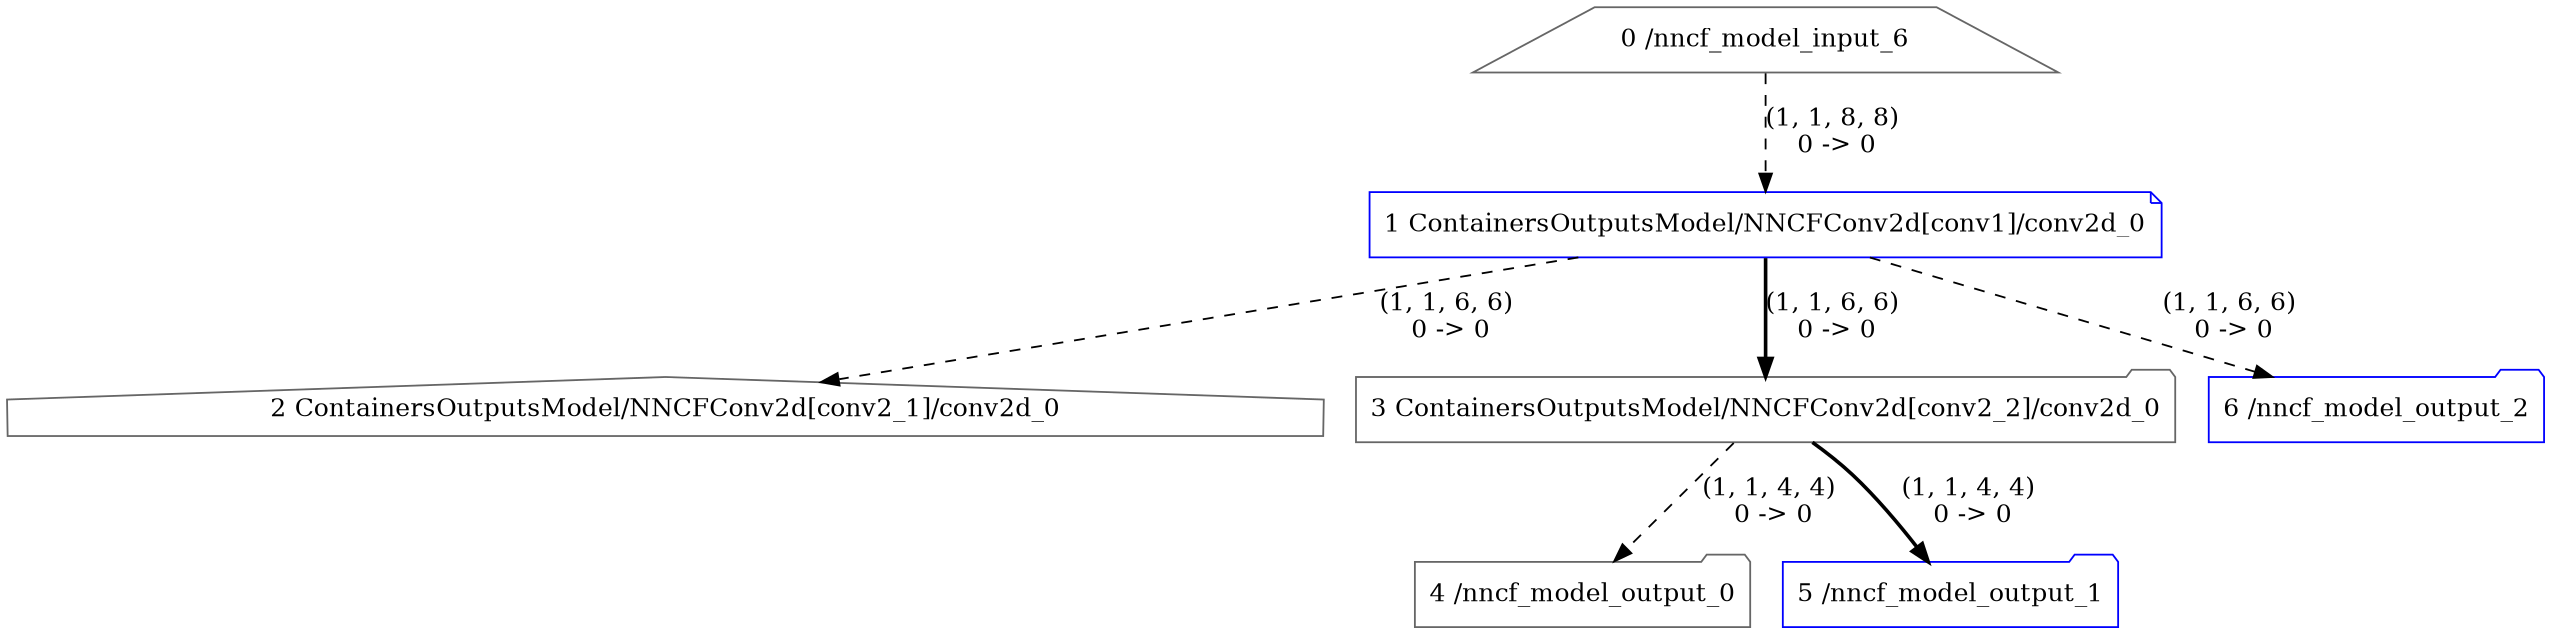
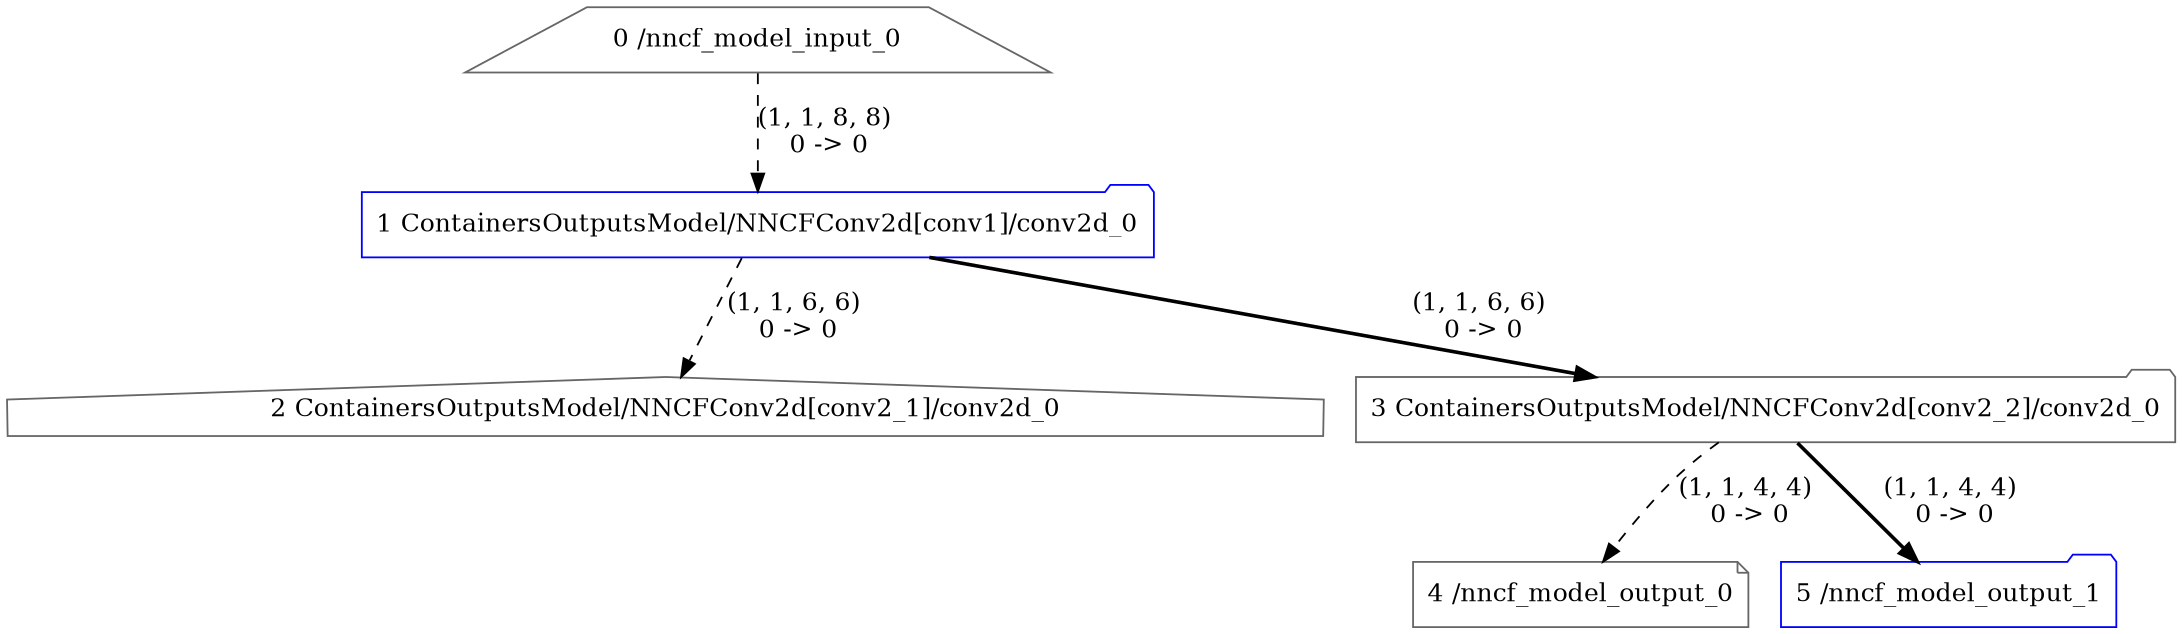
(1766, 40) -> (758, 40)
(1766, 225) -> (758, 225)
(2376, 410) -> none
(1583, 594) -> (1581, 594)
